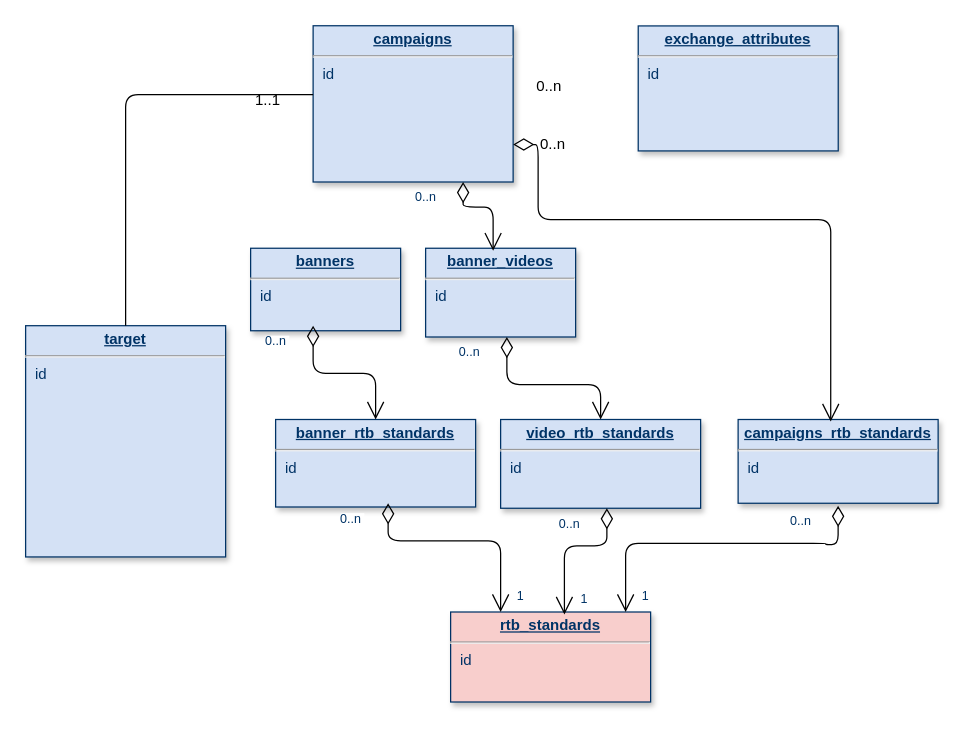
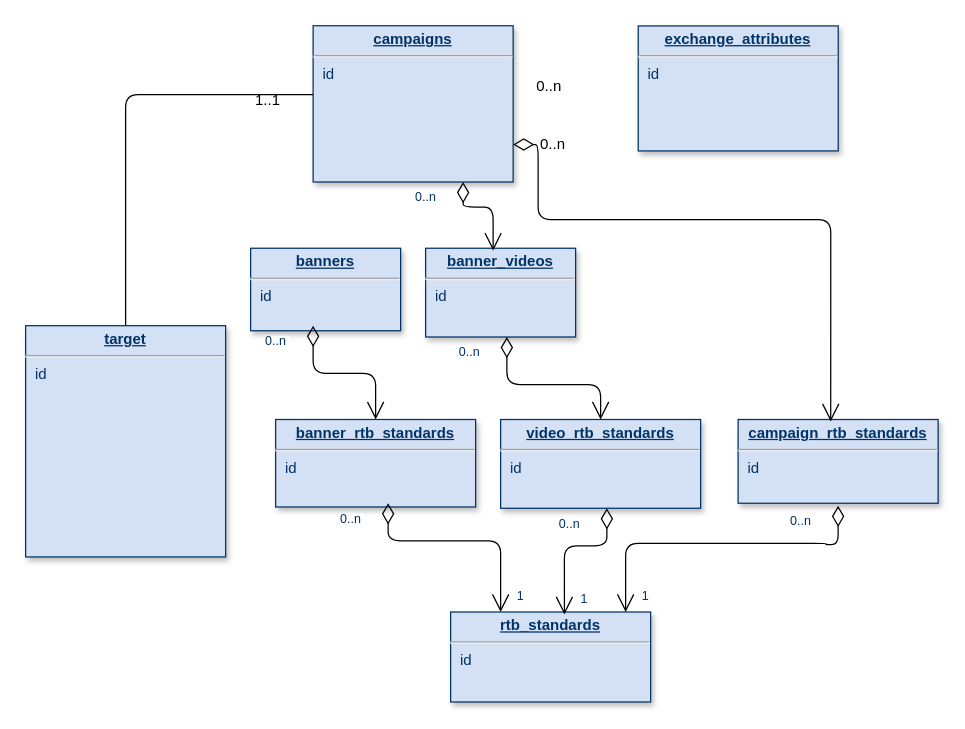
(833, 437) -> (829, 437)
(551, 657) -> (551, 657)
